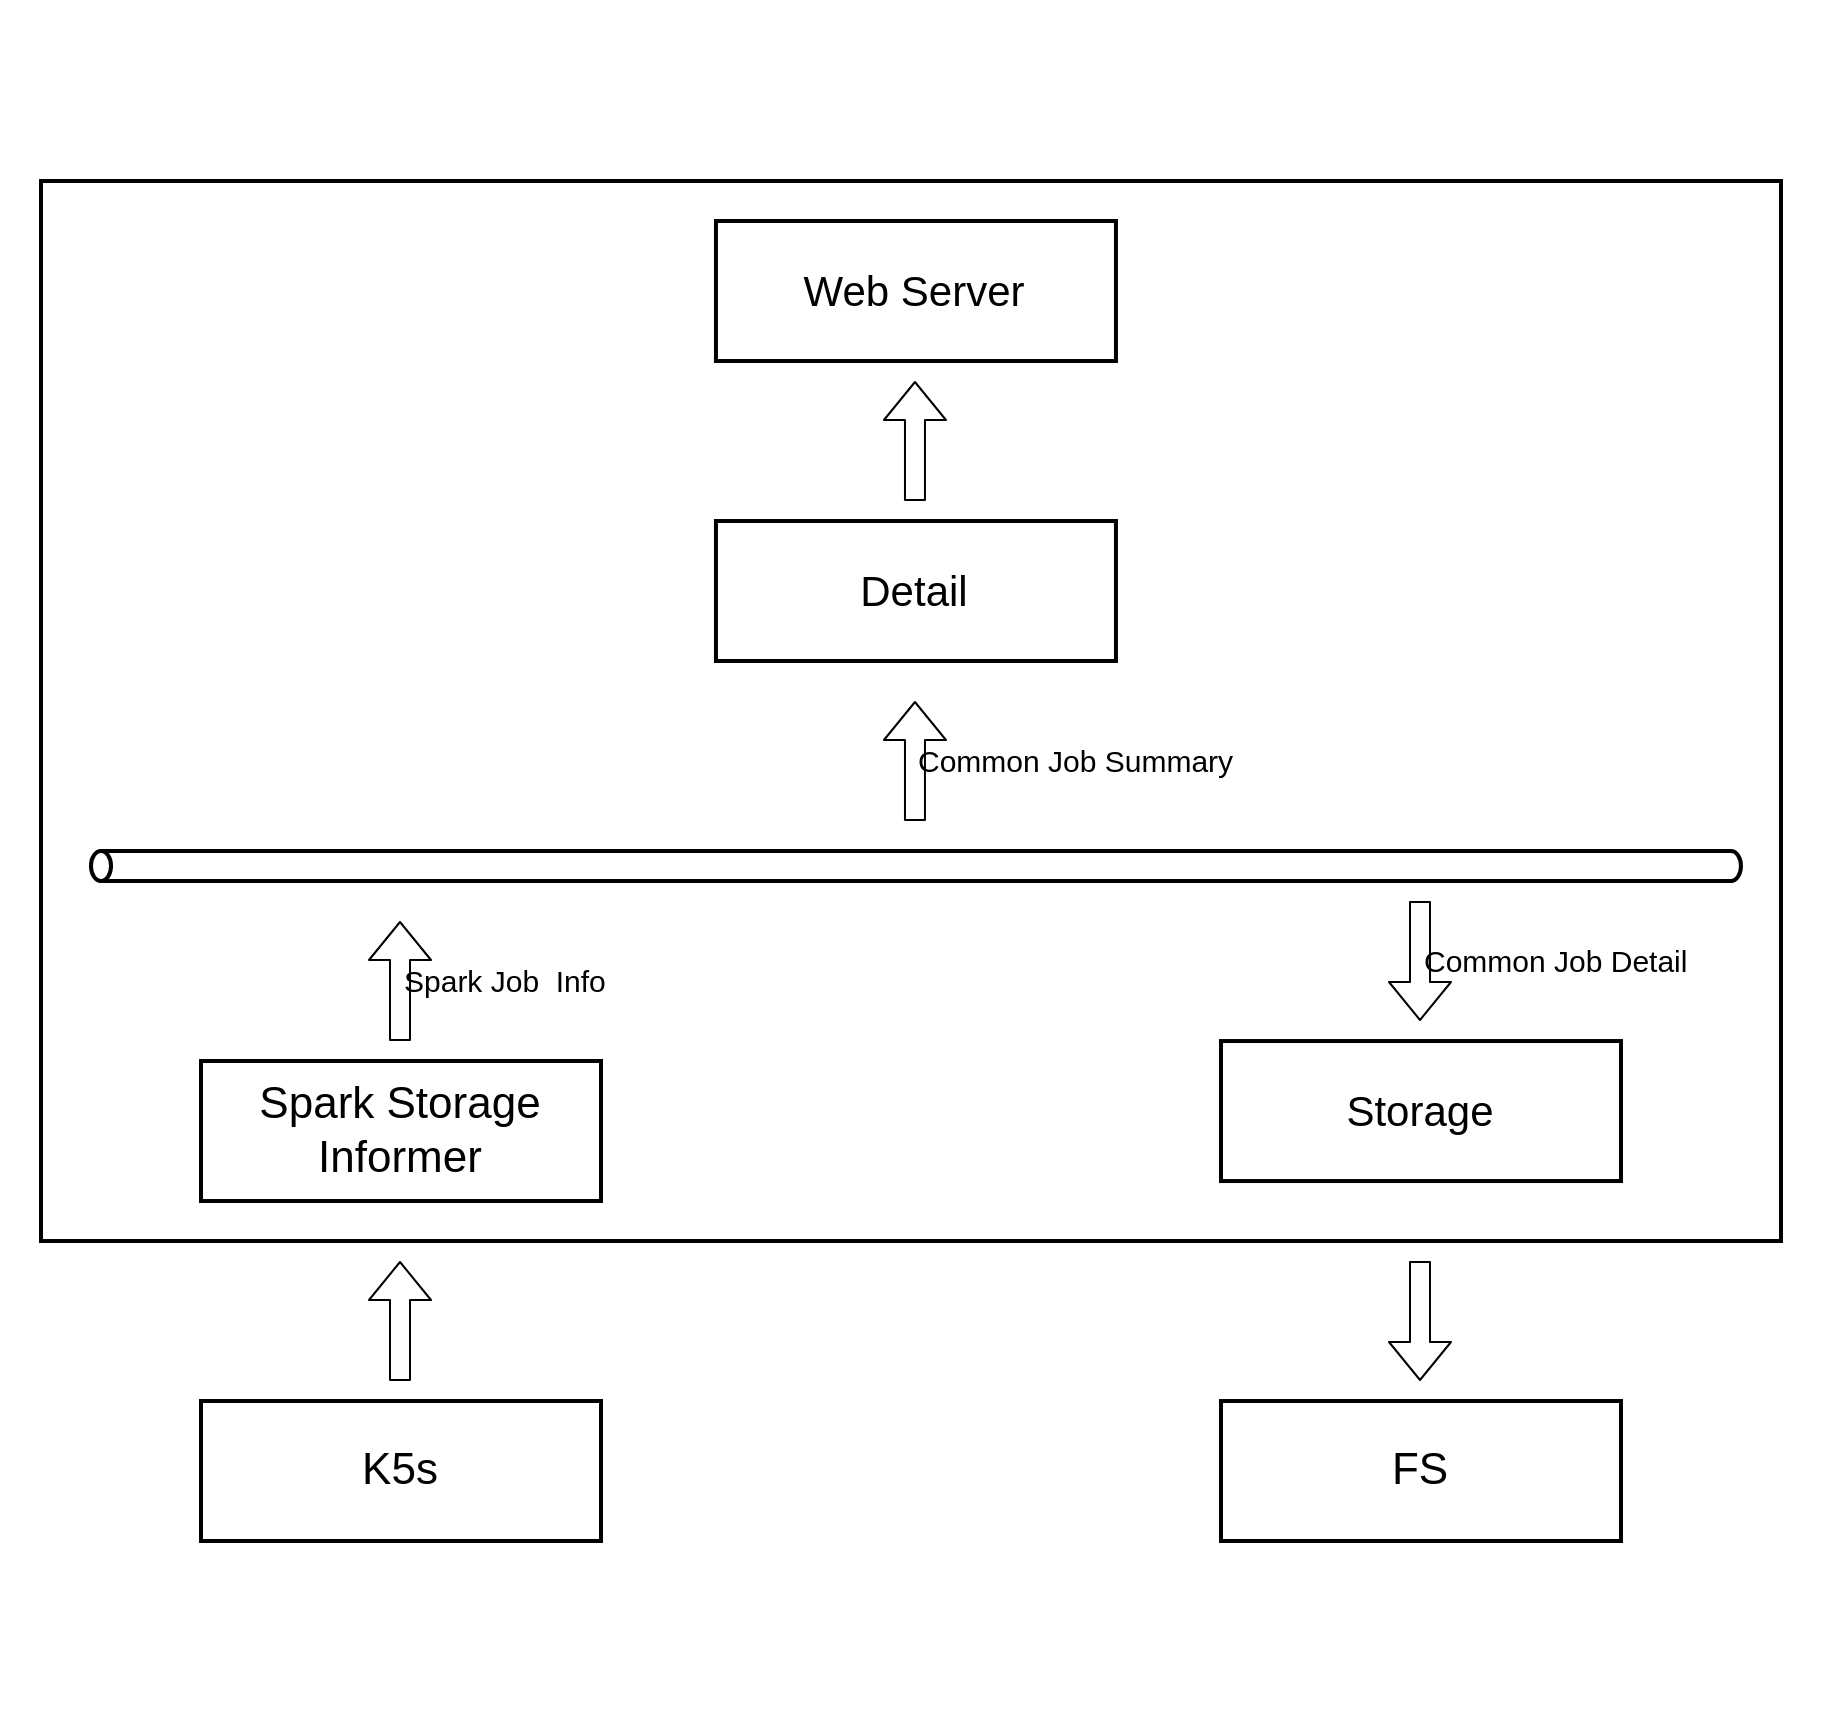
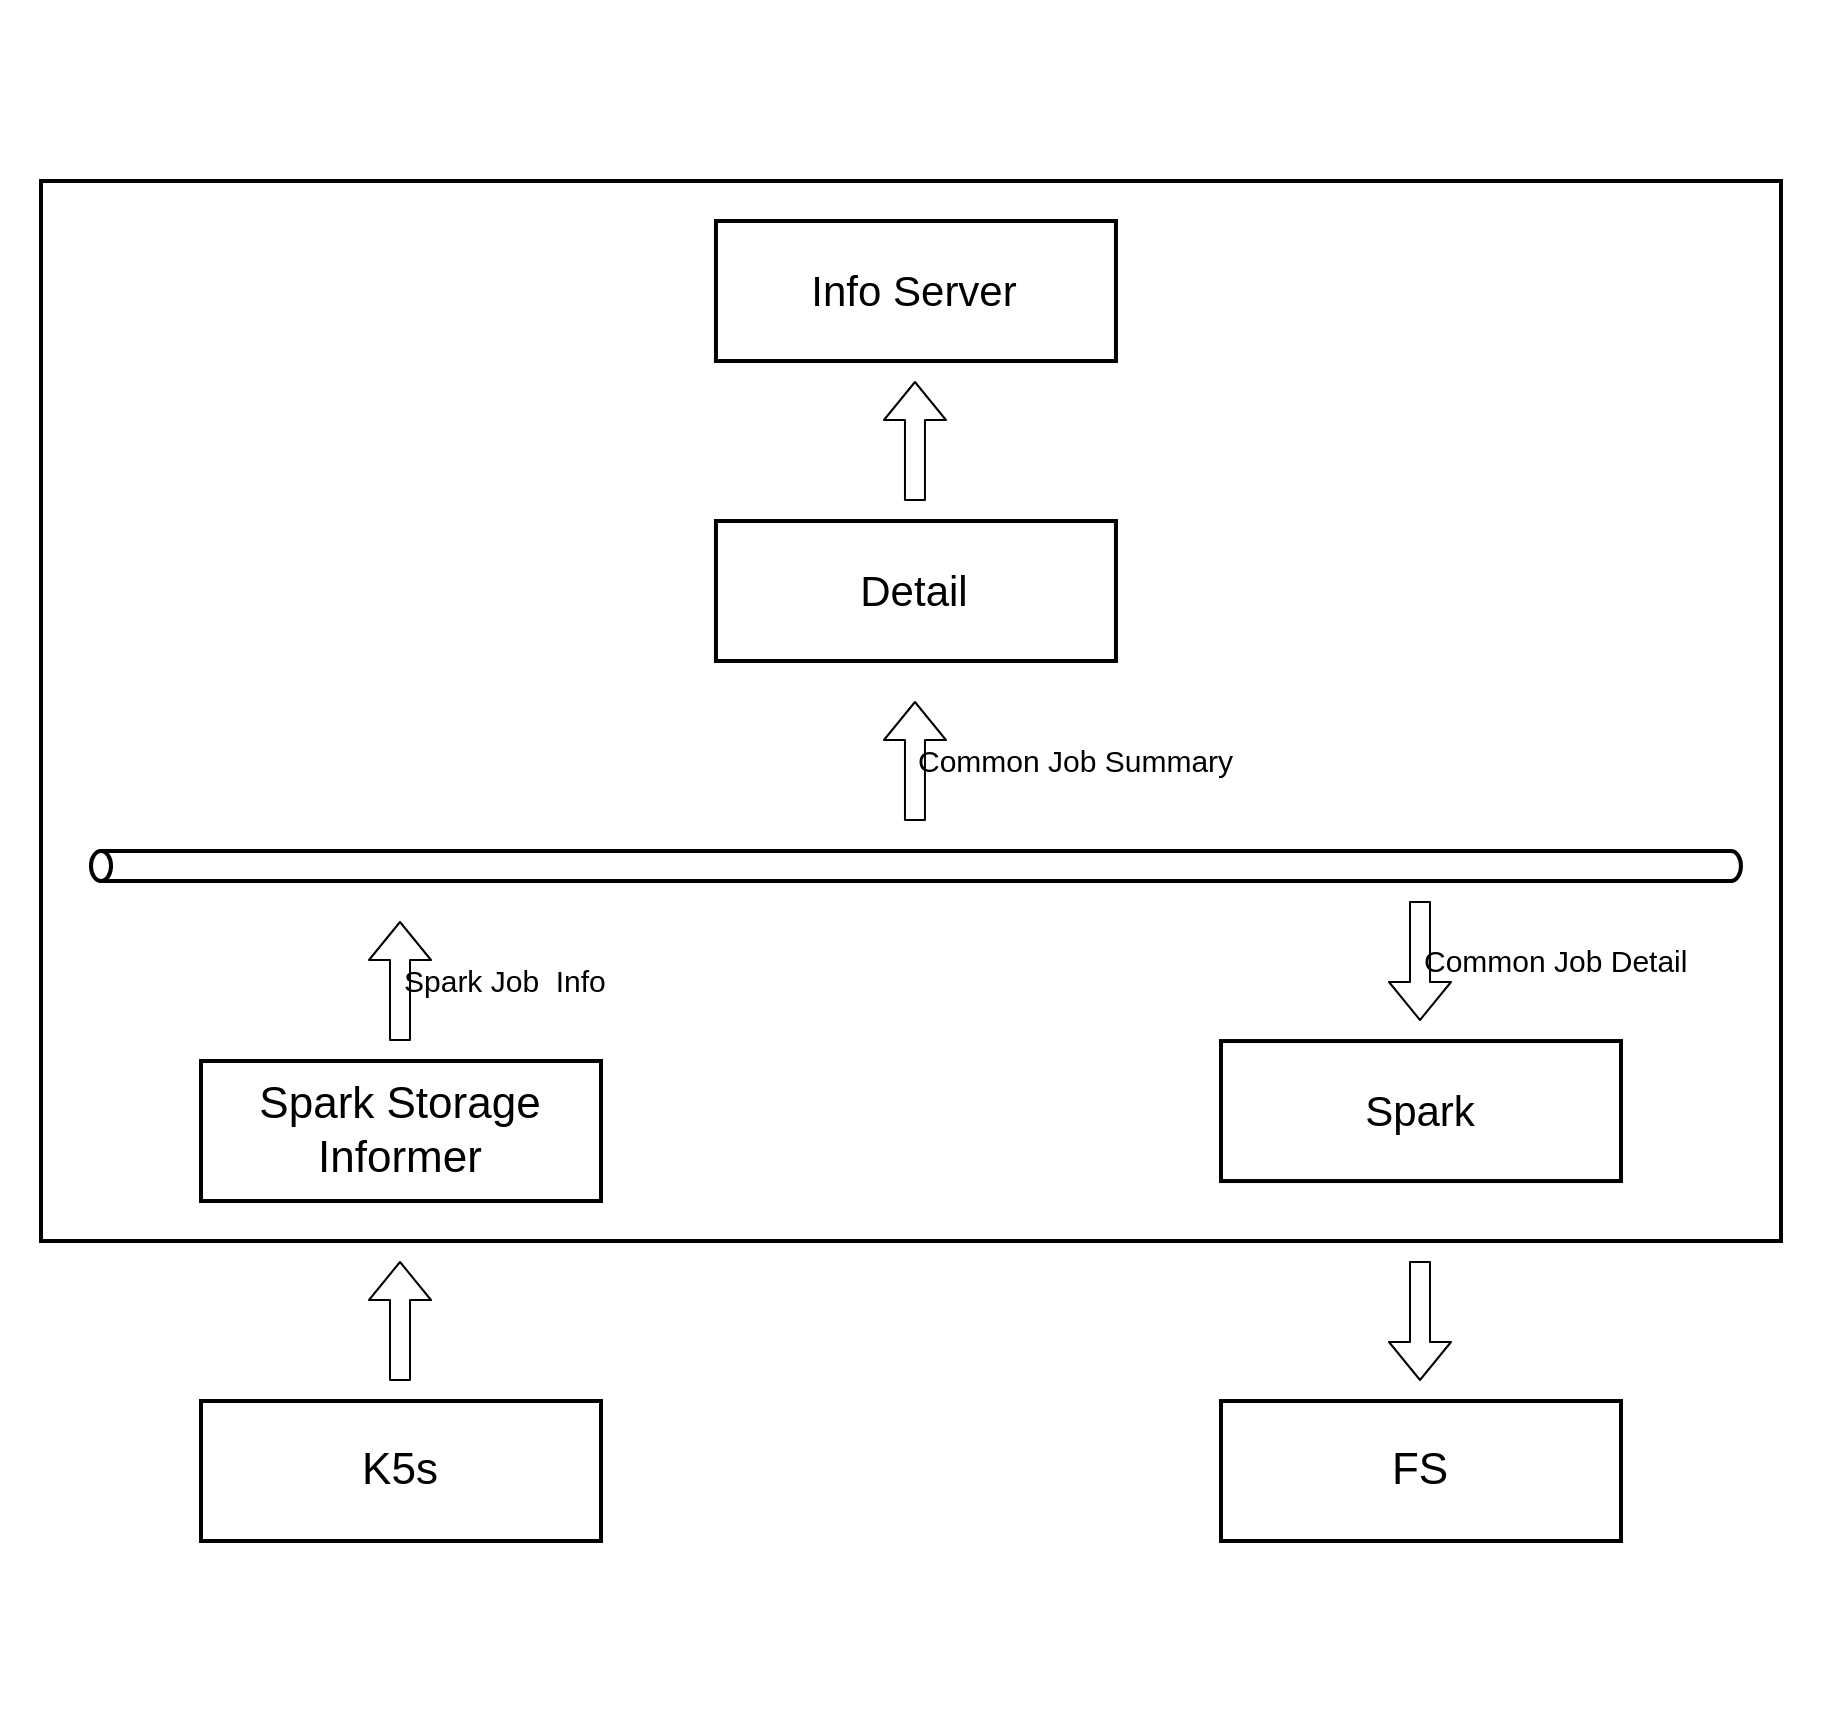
(915, 291) -> (915, 291)
(1421, 1111) -> (1421, 1111)
